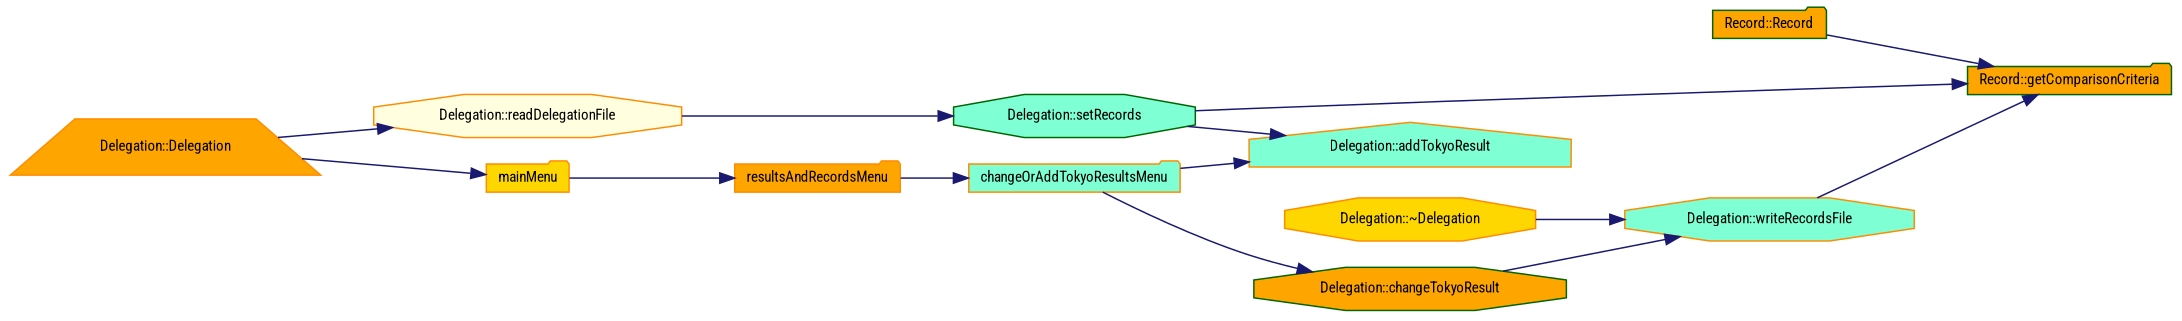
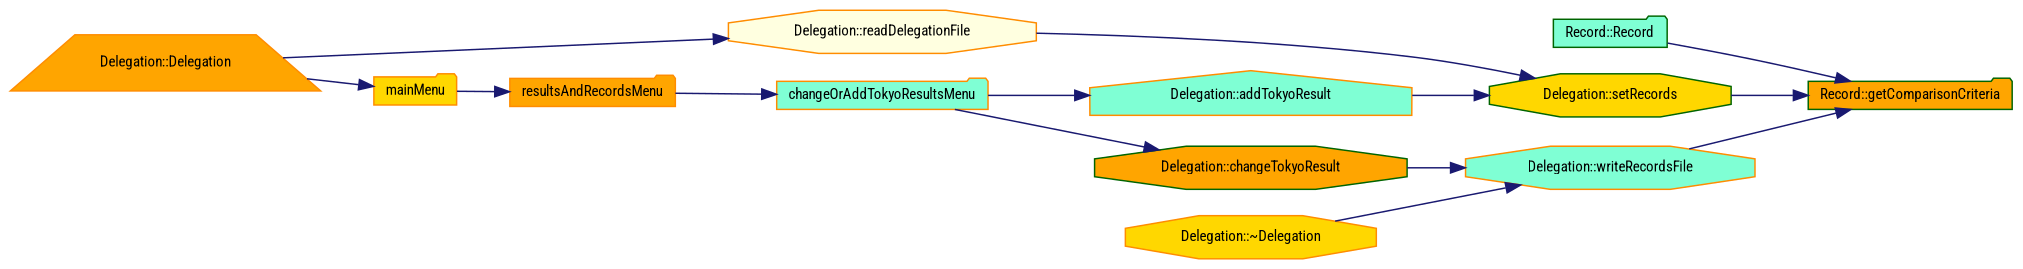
(1769, 24) -> (1610, 33)
(1074, 116) -> (1610, 95)
(1229, 130) -> (1443, 95)
